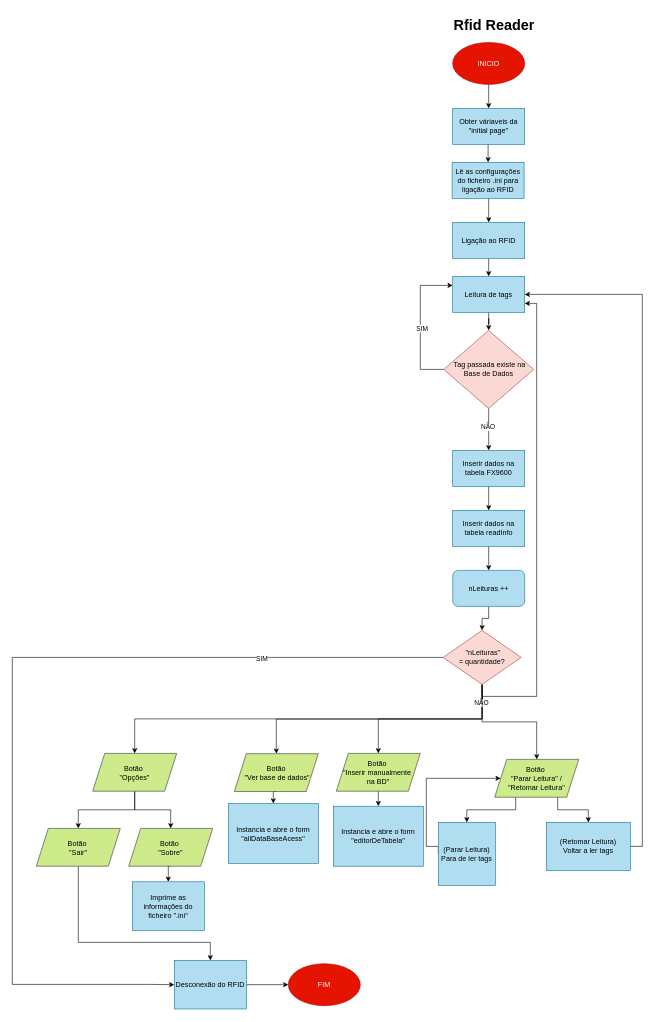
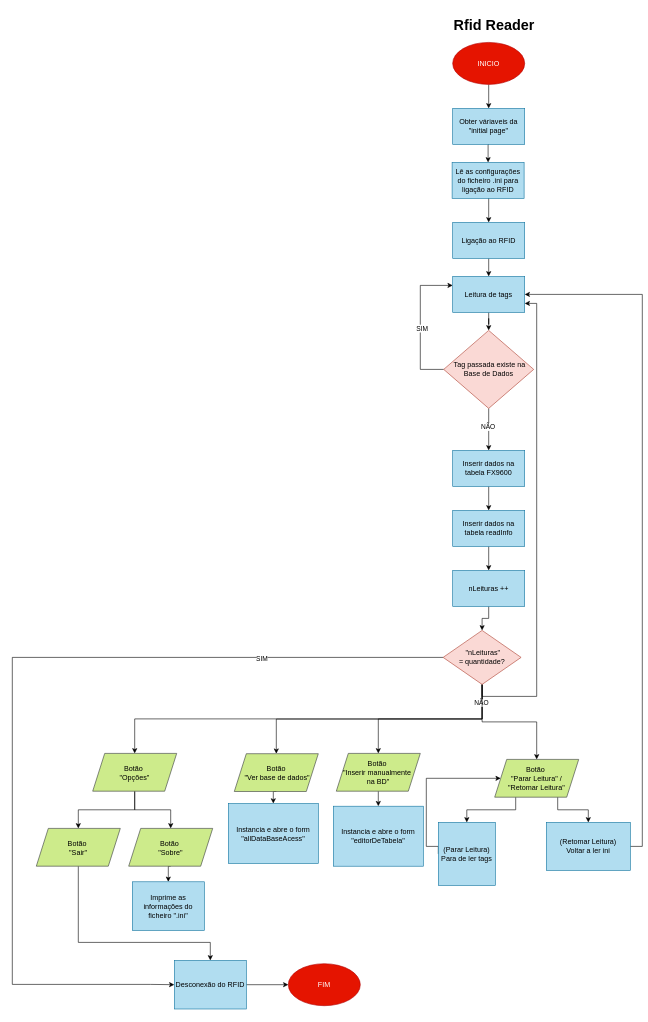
(489, 588) -> (489, 588)
(588, 846) -> (588, 846)
